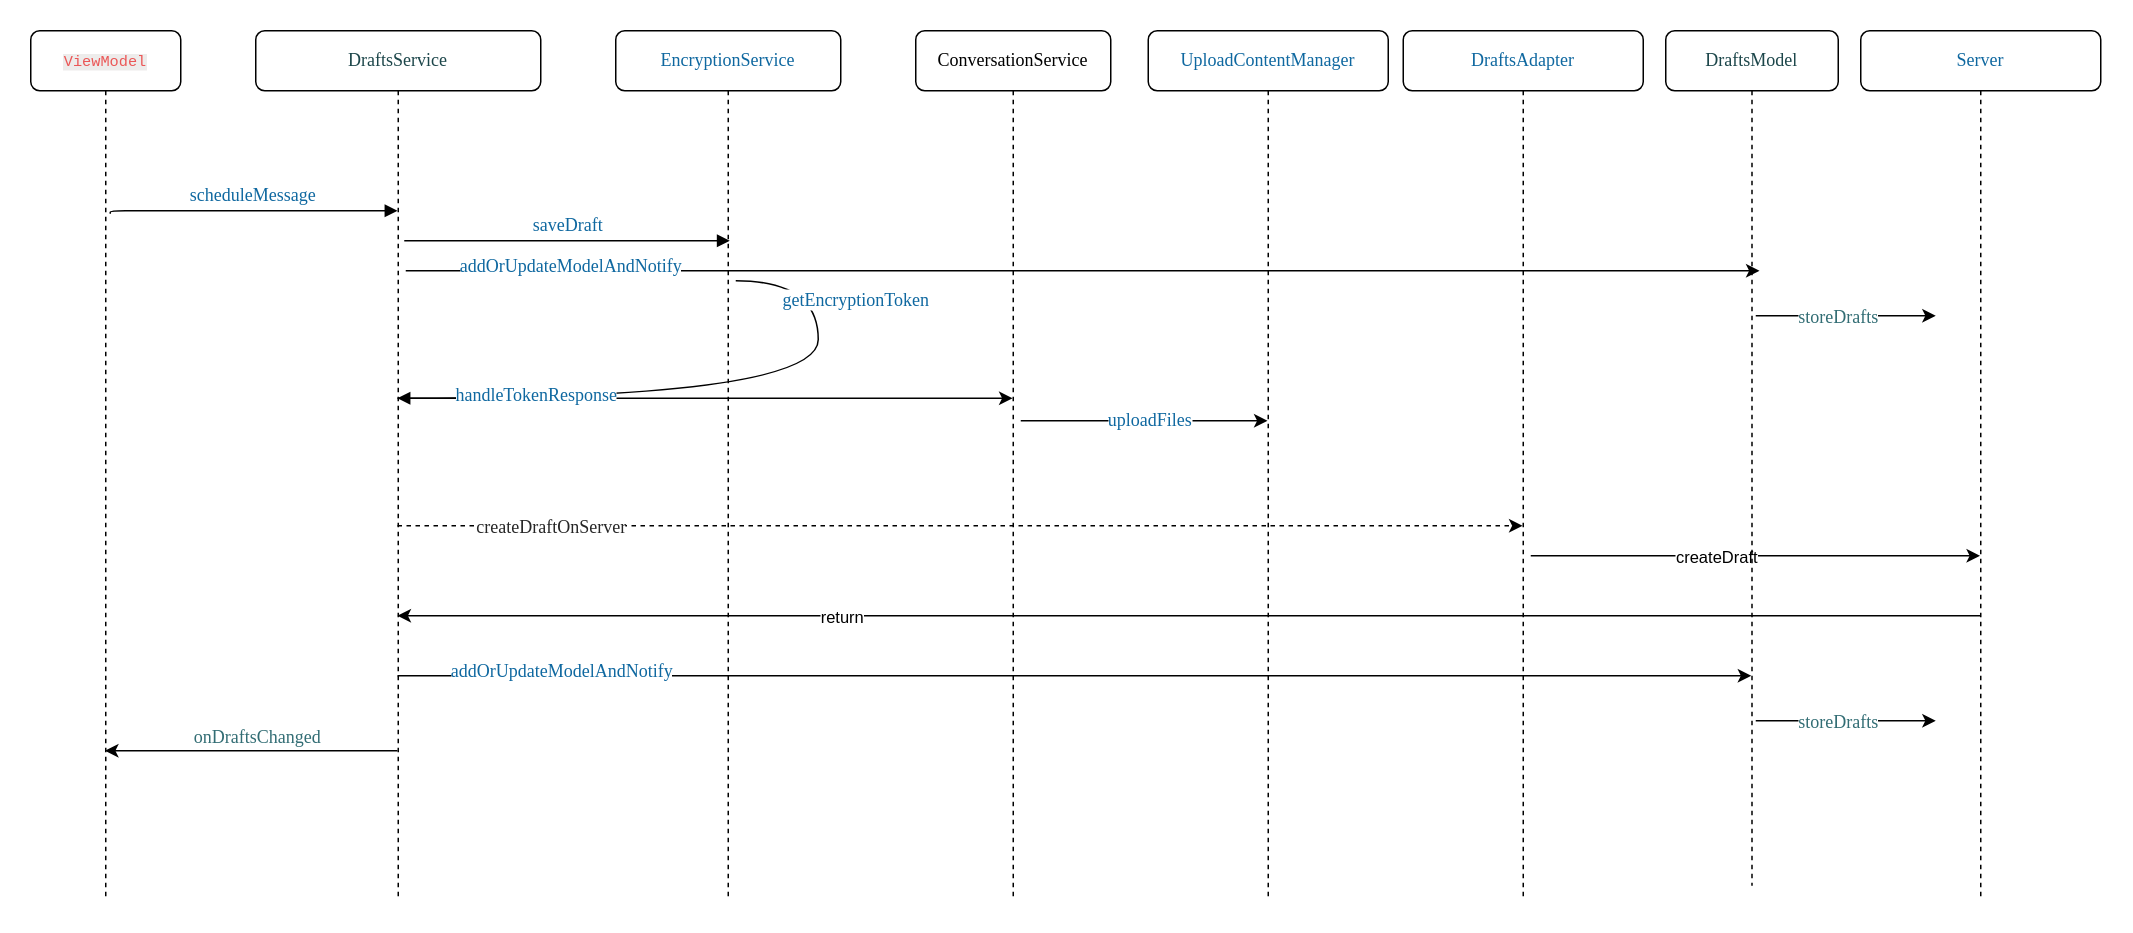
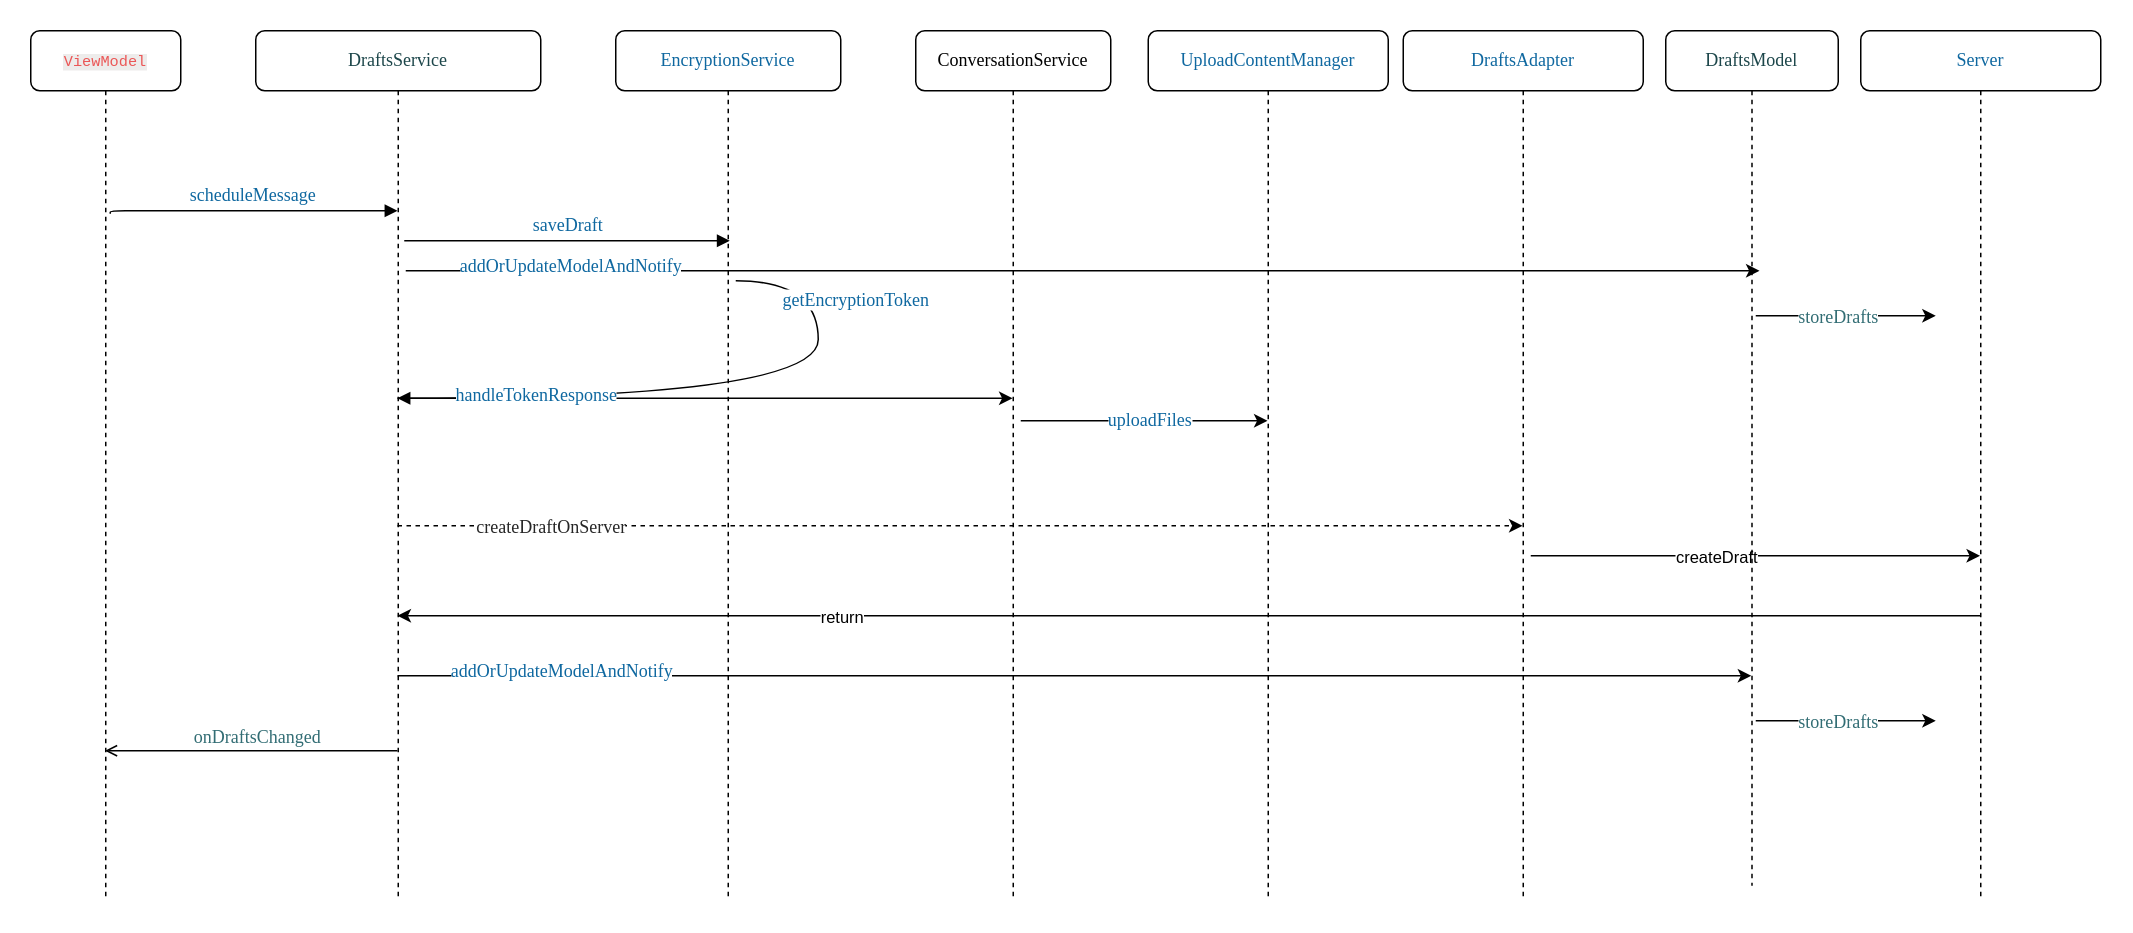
(117, 751) -> (114, 751)
